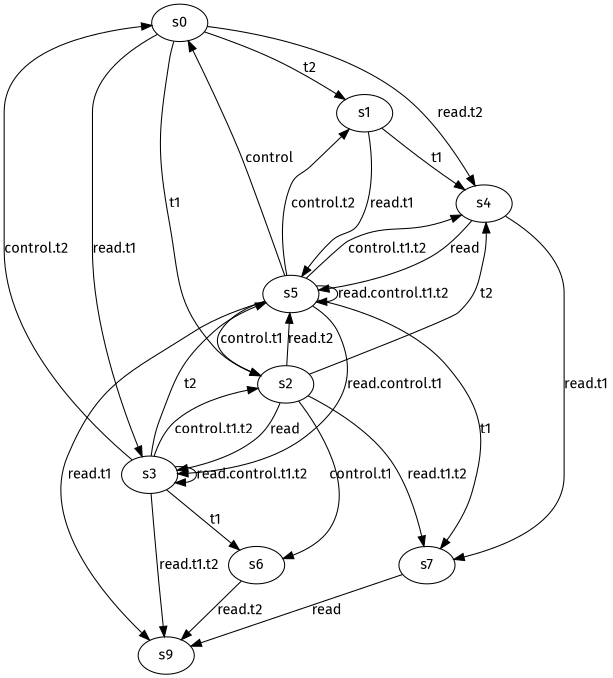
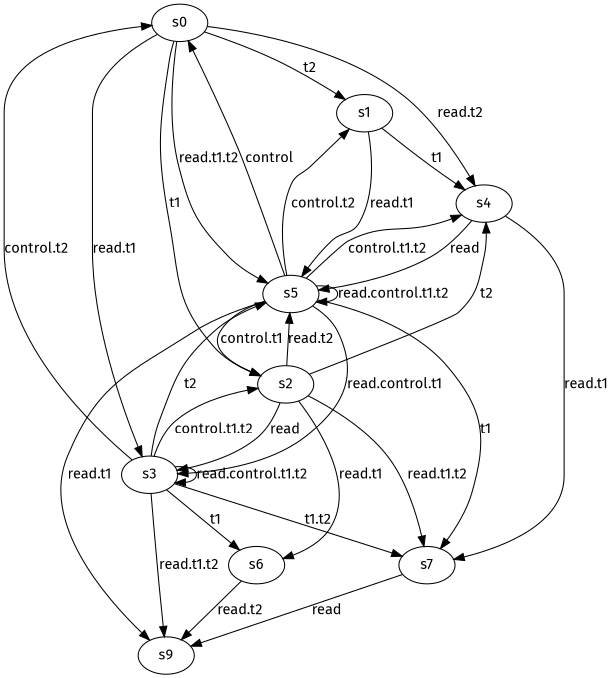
none -> (181, 174)
(361, 475) -> (361, 475)
none -> (283, 518)
